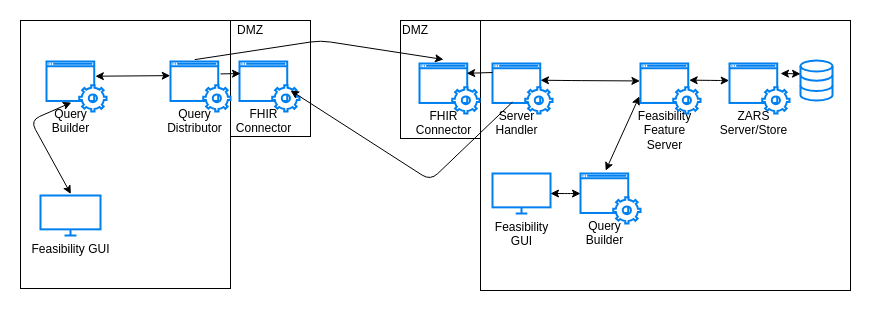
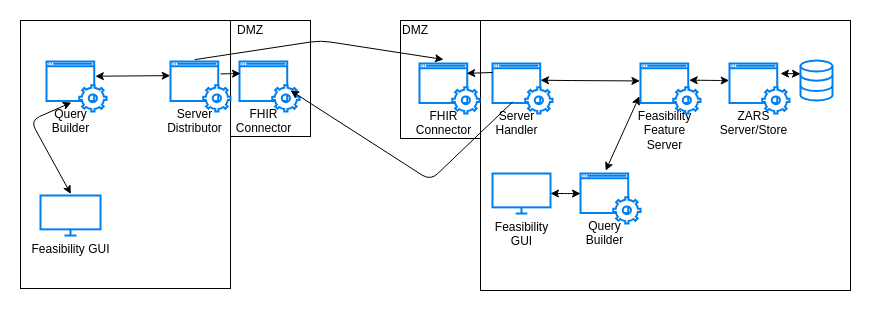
(195, 122) -> (195, 122)
